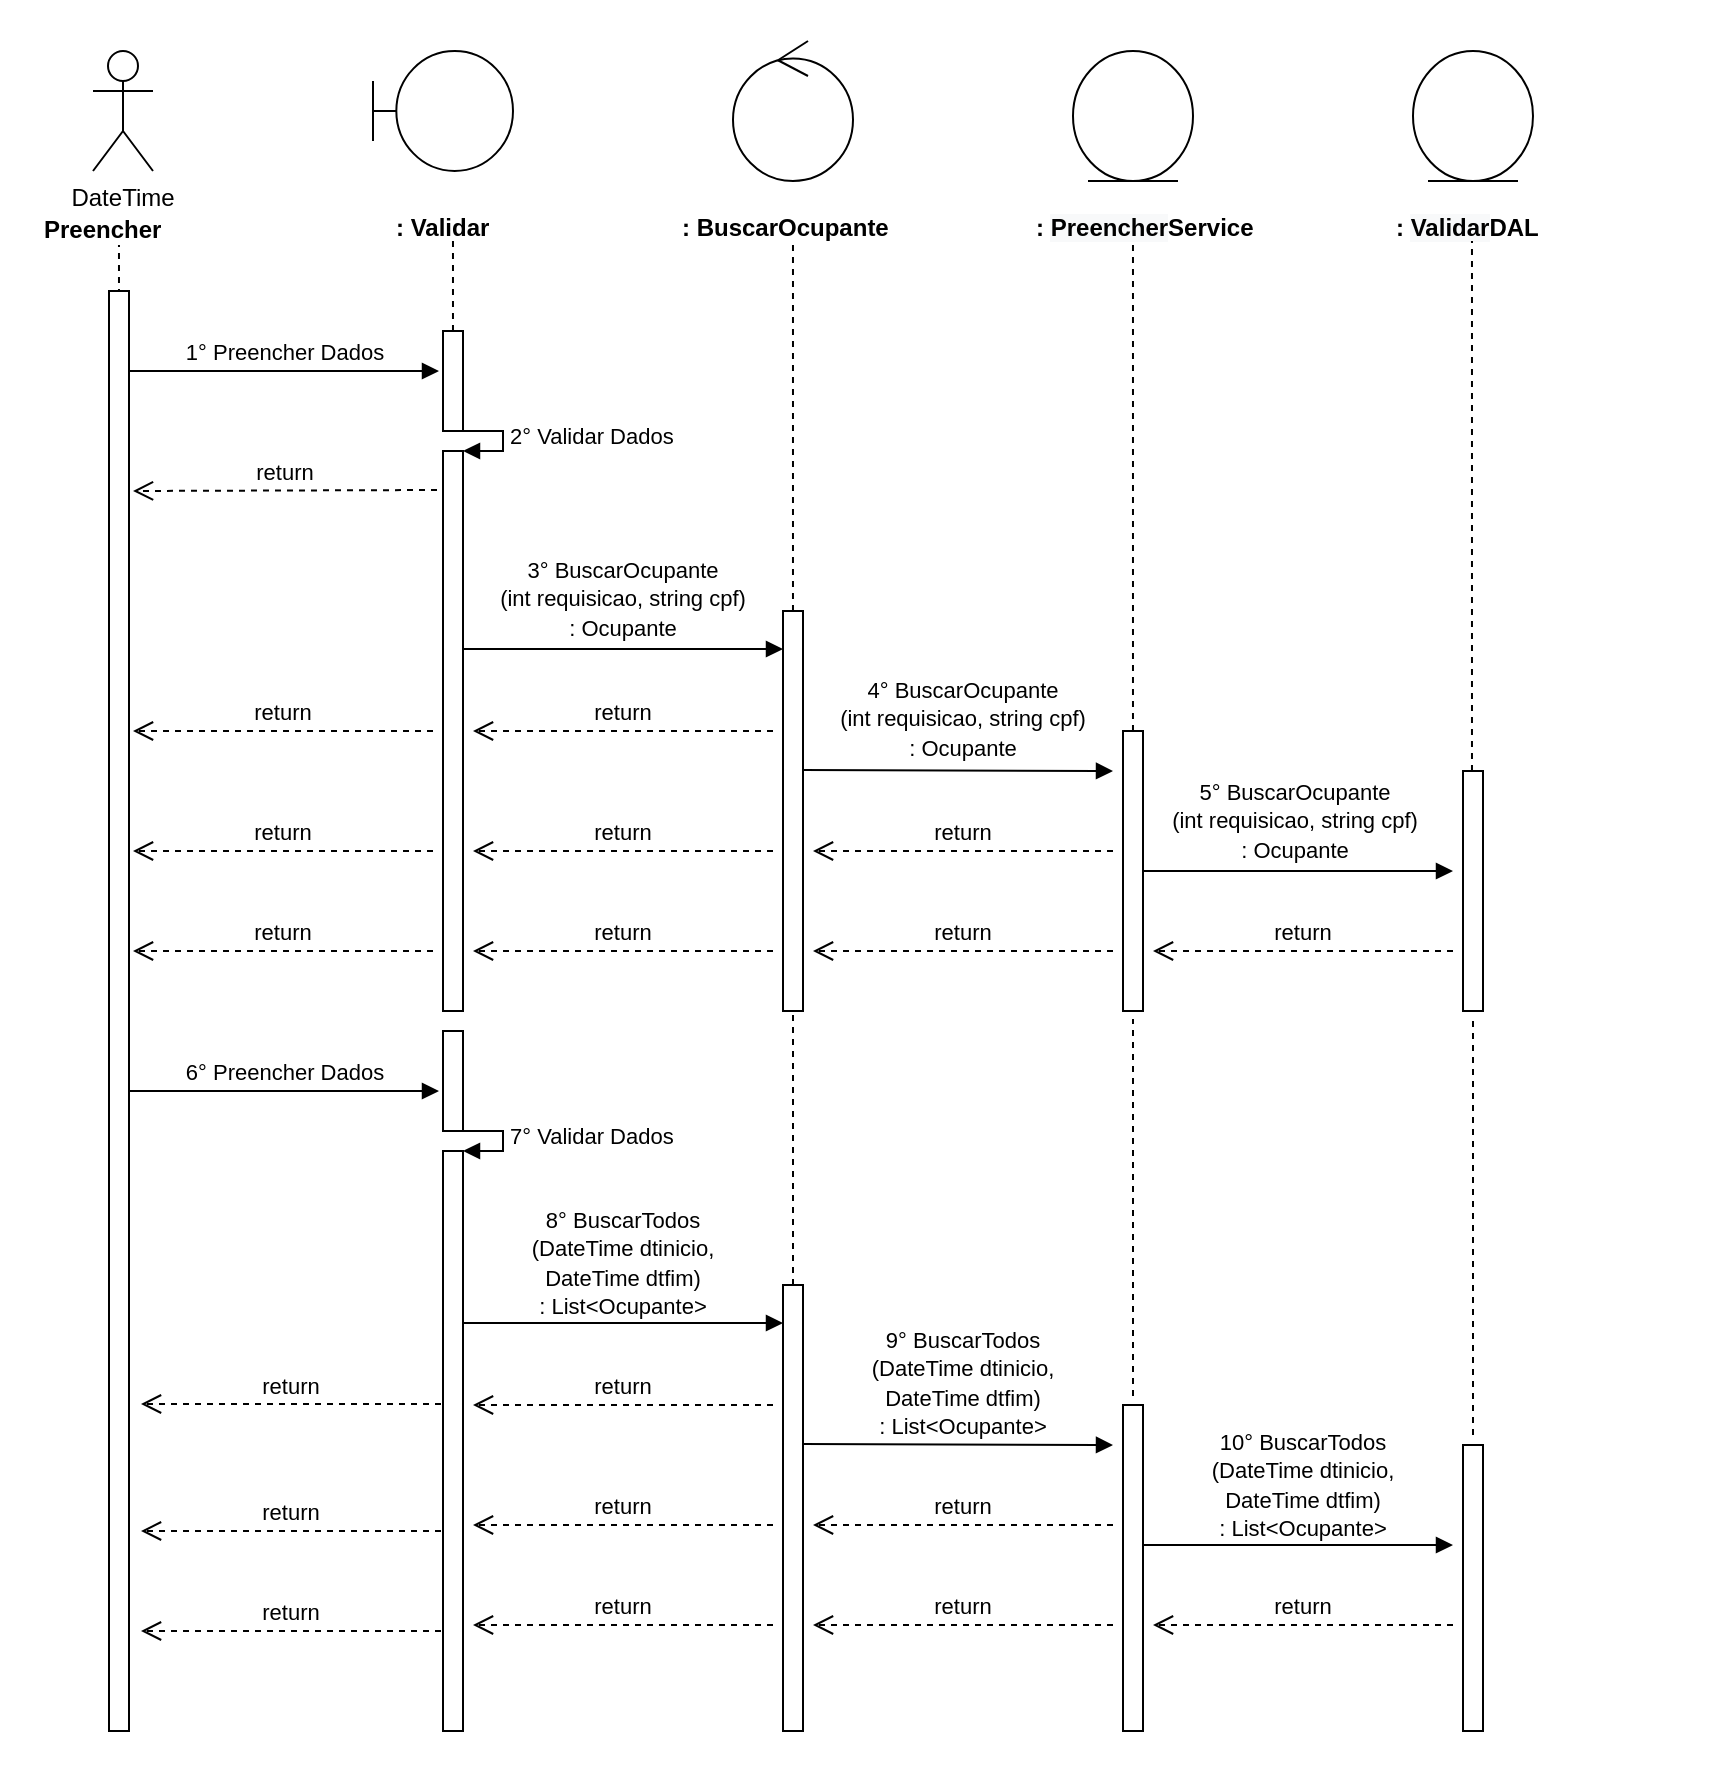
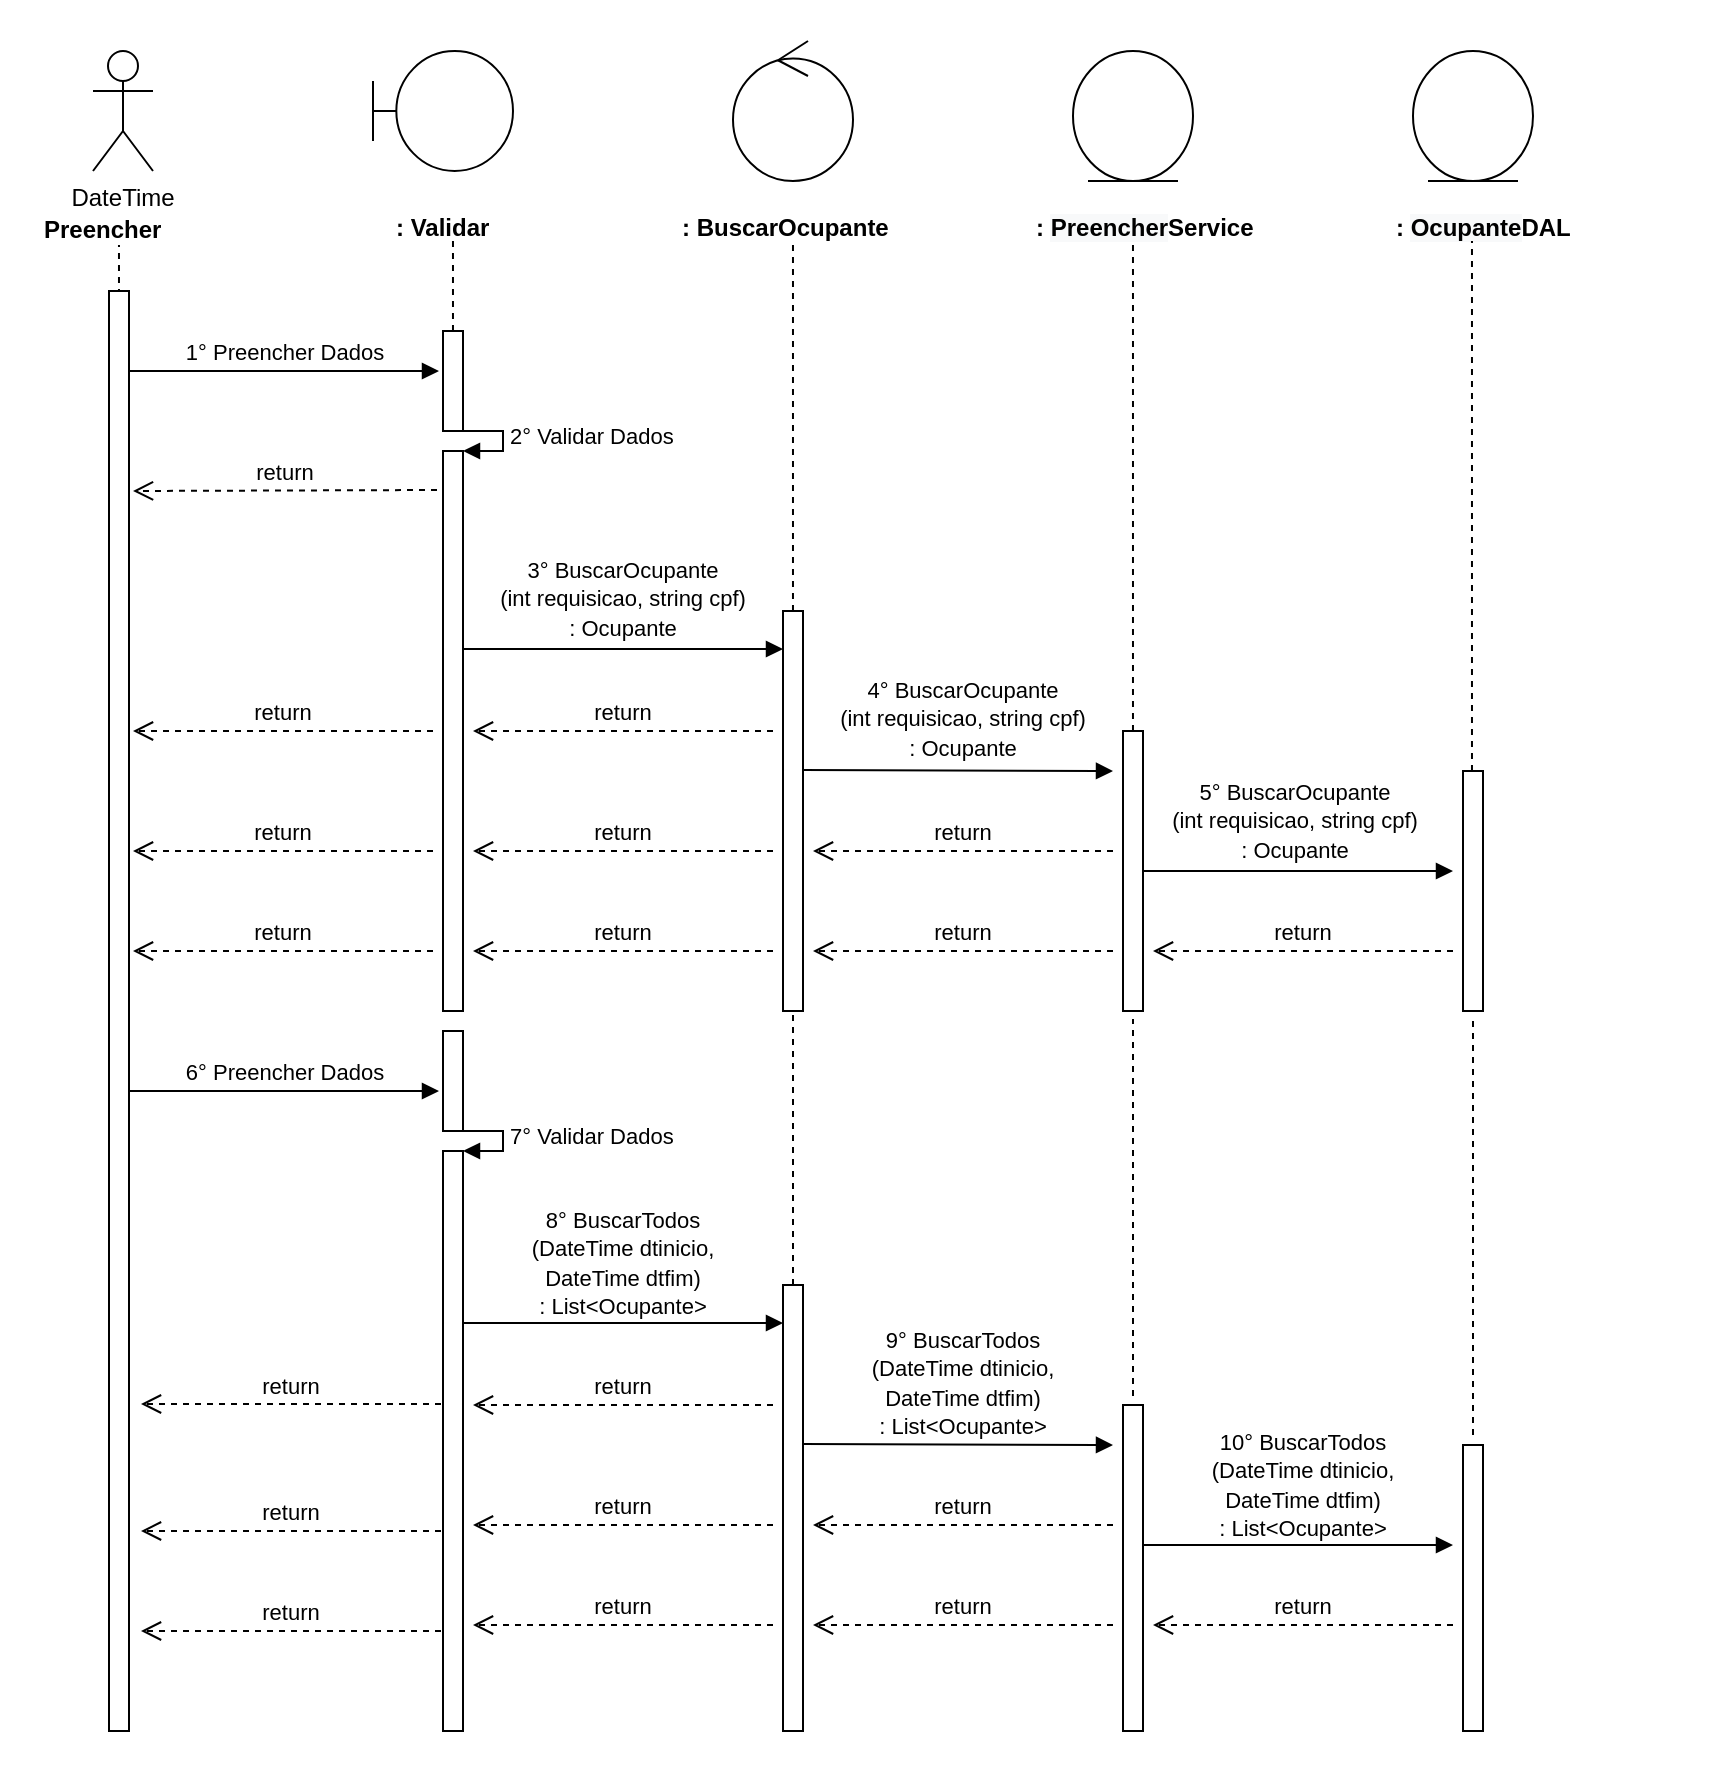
(1465, 229) -> (1478, 229)
